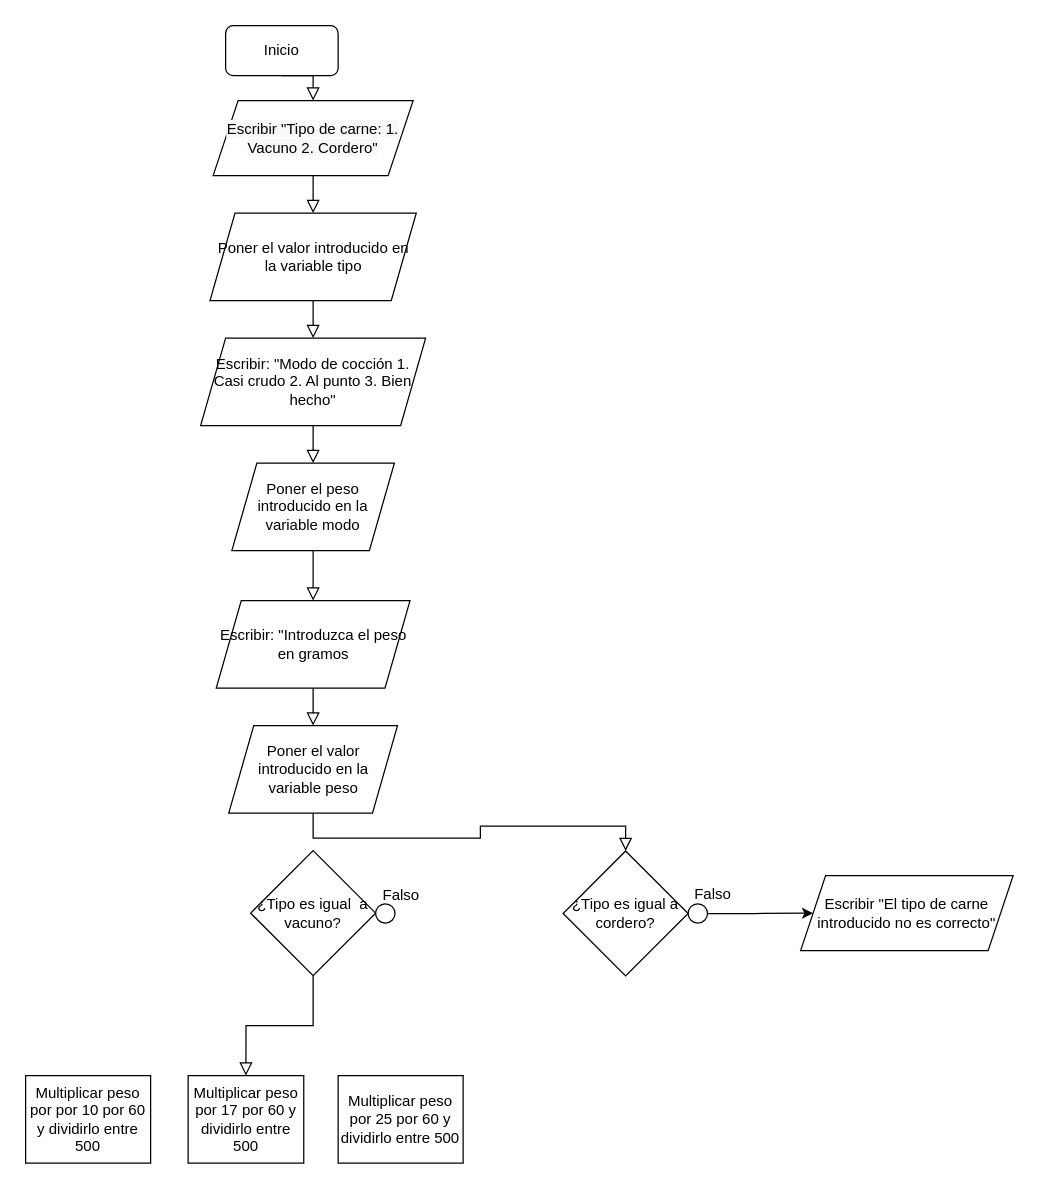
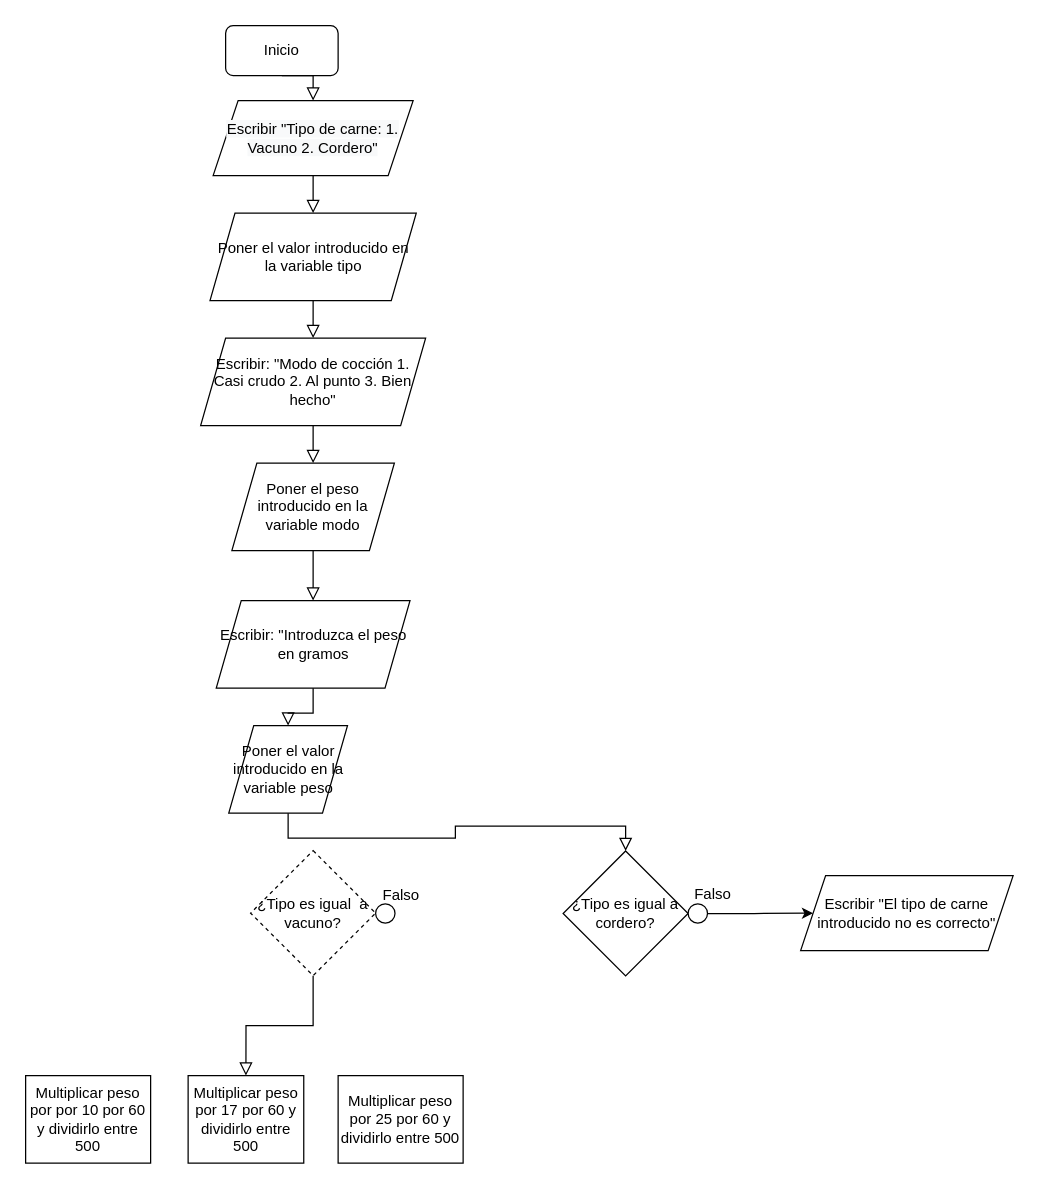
(313, 769) -> (288, 769)
(313, 913) -> (313, 913)
